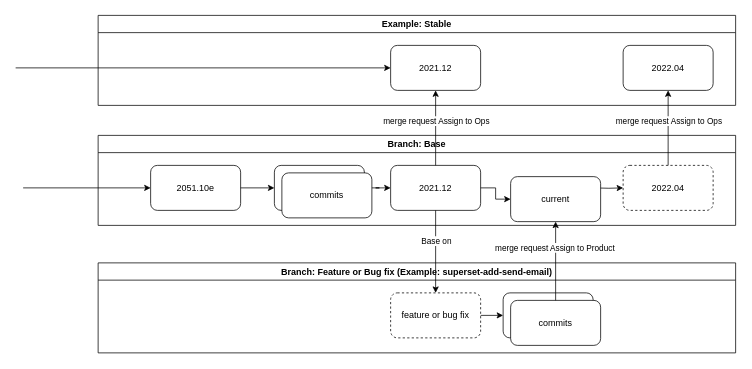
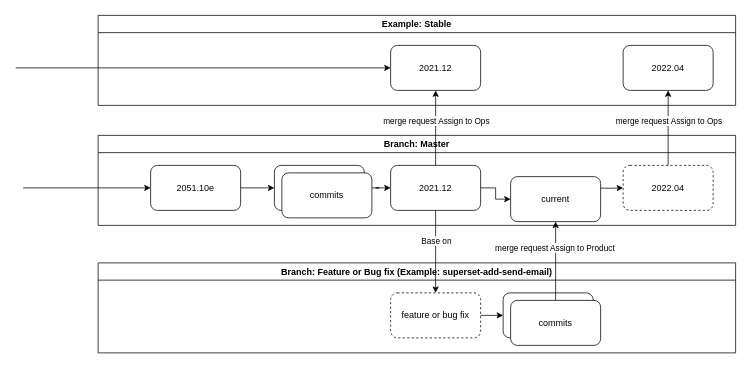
(416, 144) -> (416, 144)
